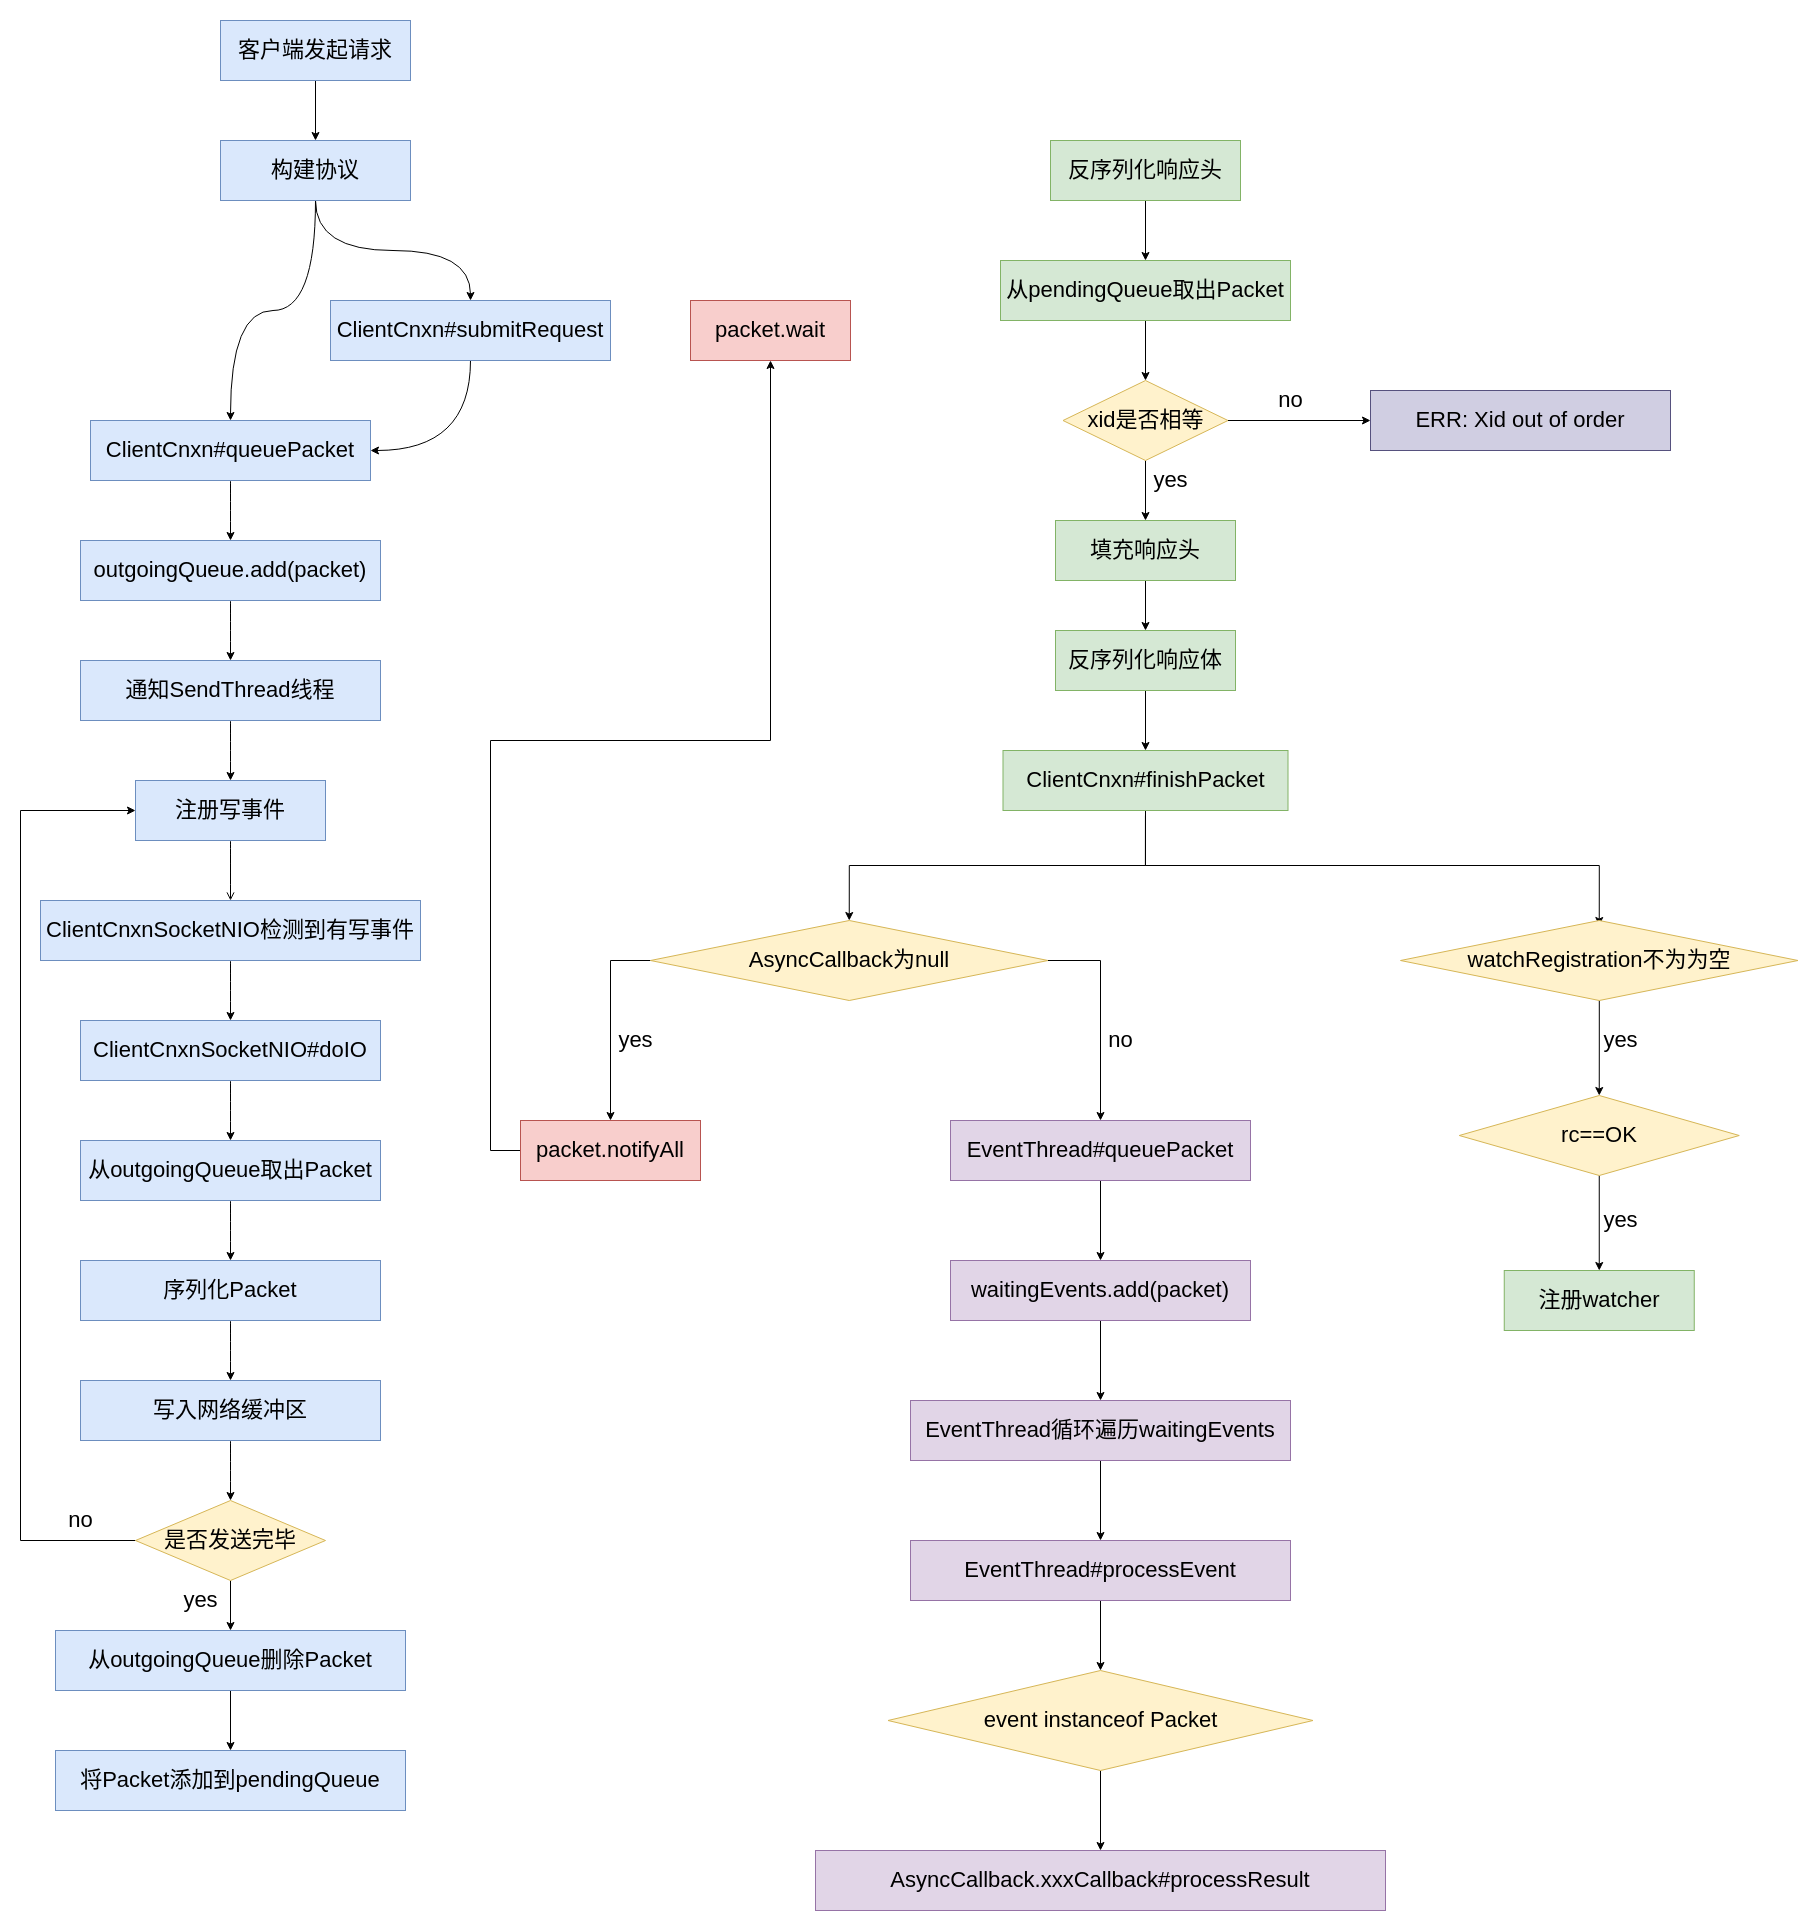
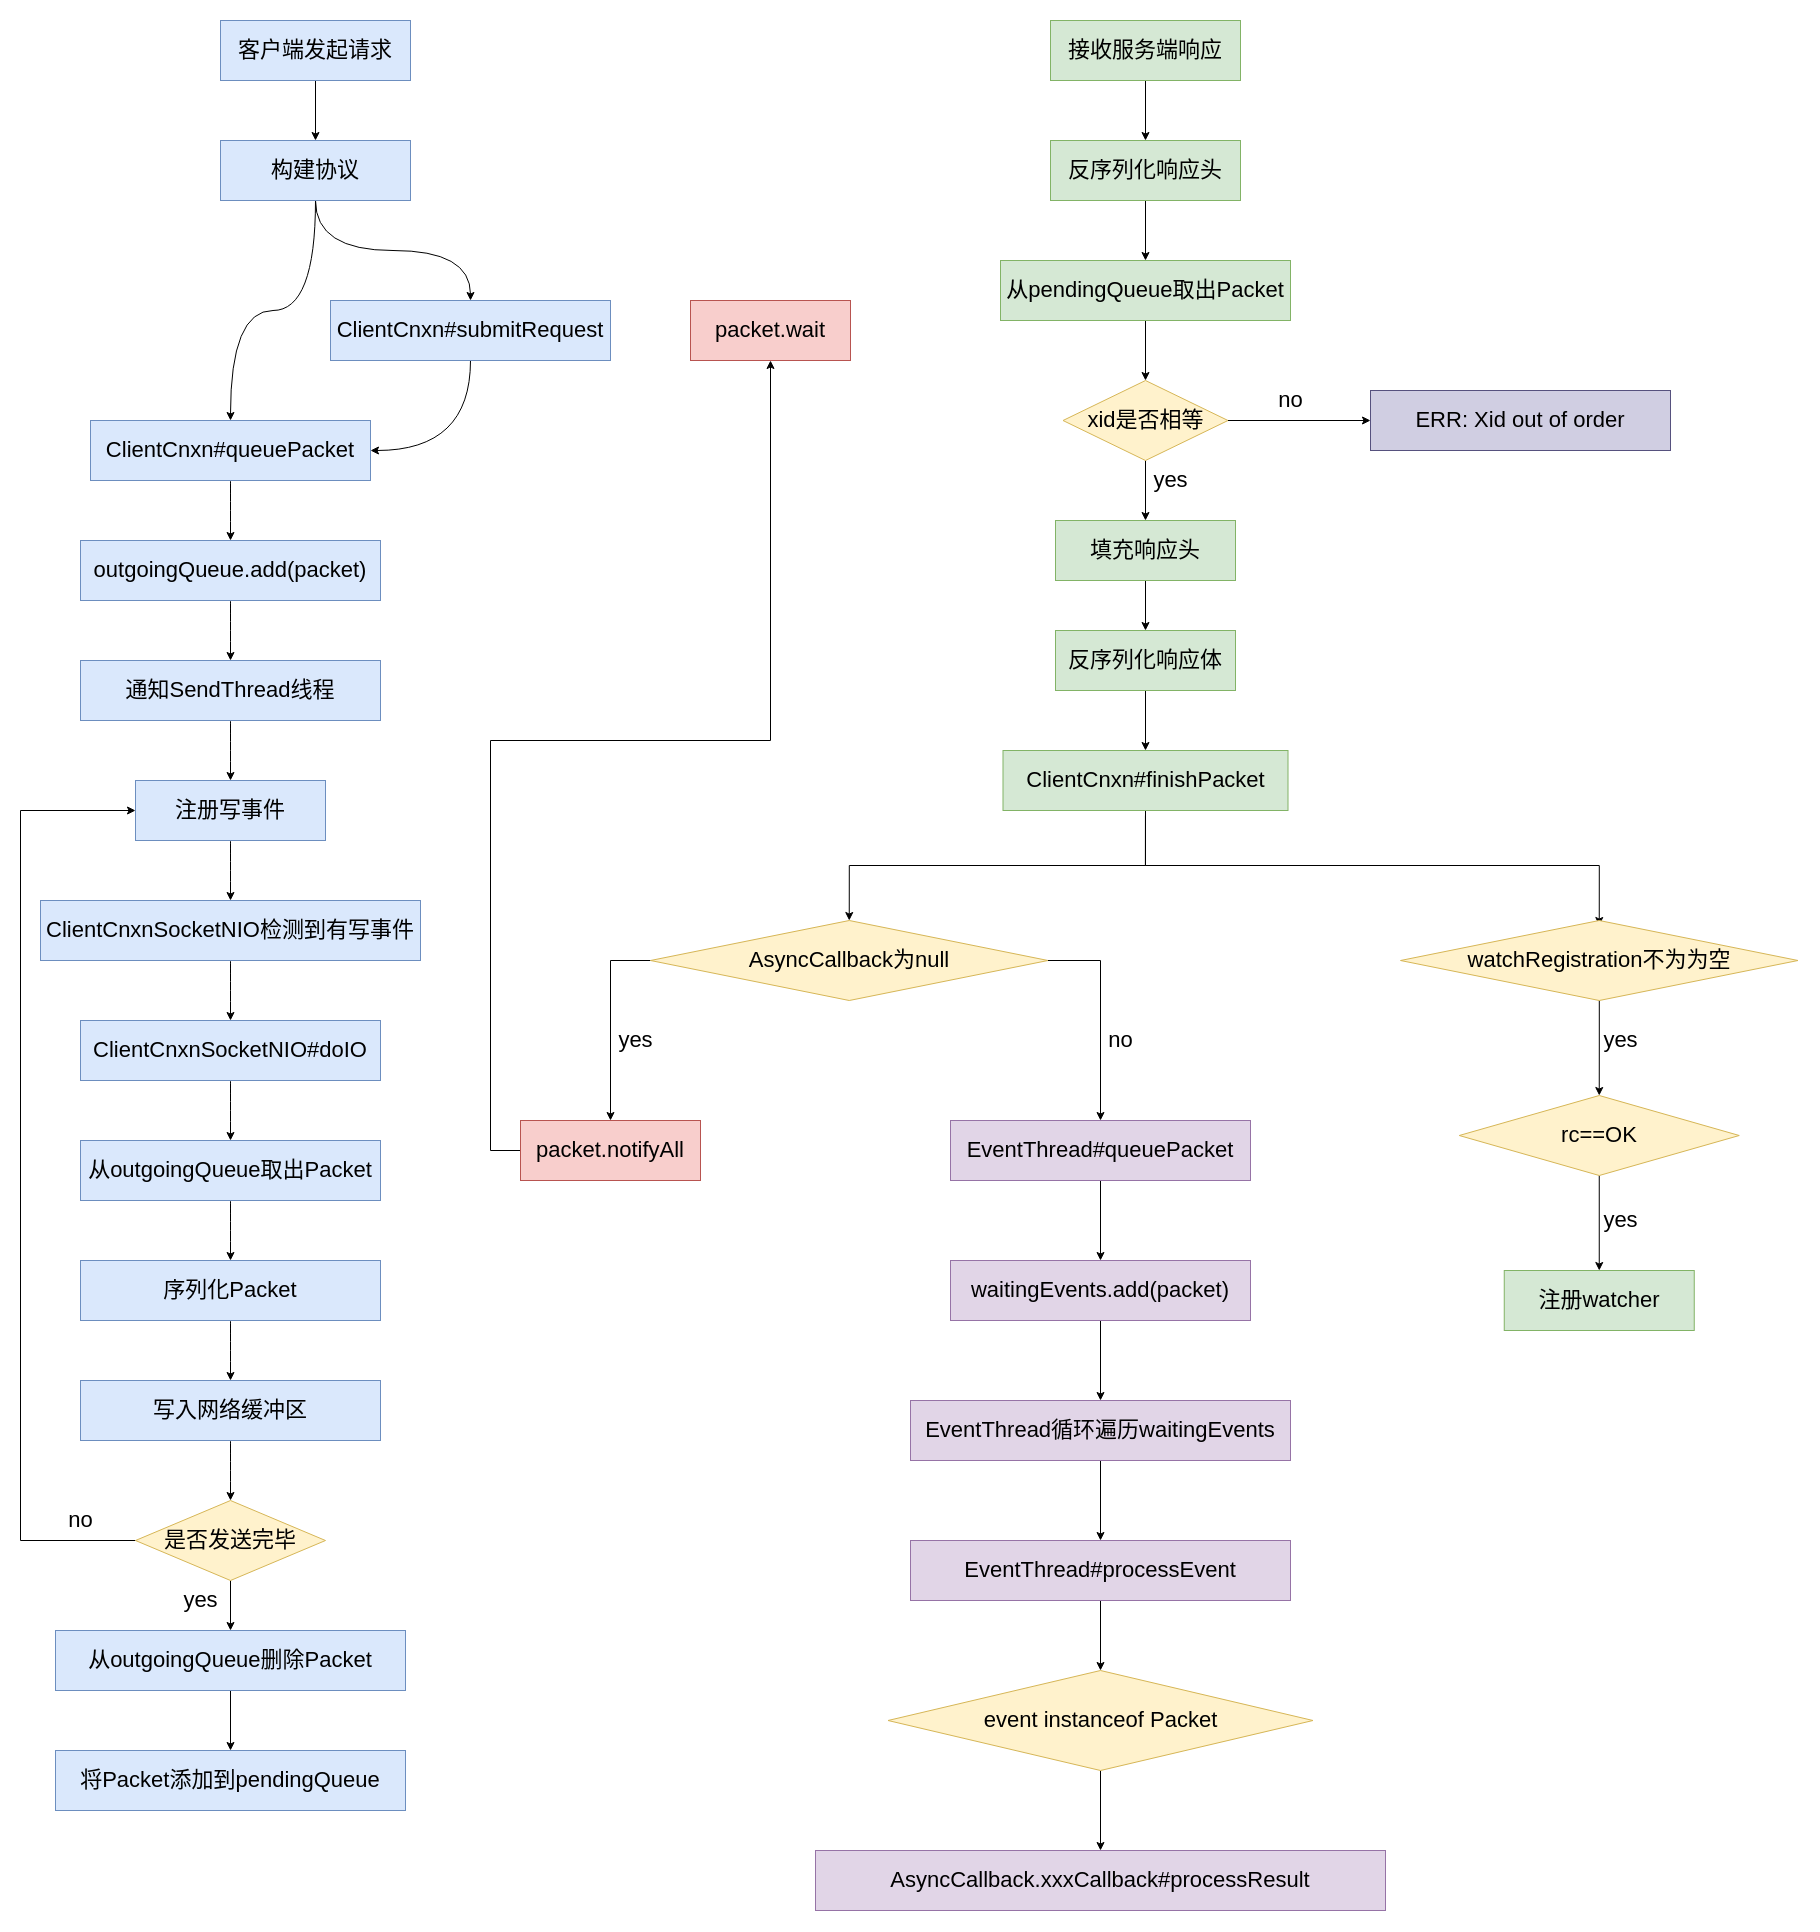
none -> (1146, 51)
none -> (1146, 107)
(231, 894) -> (231, 892)
